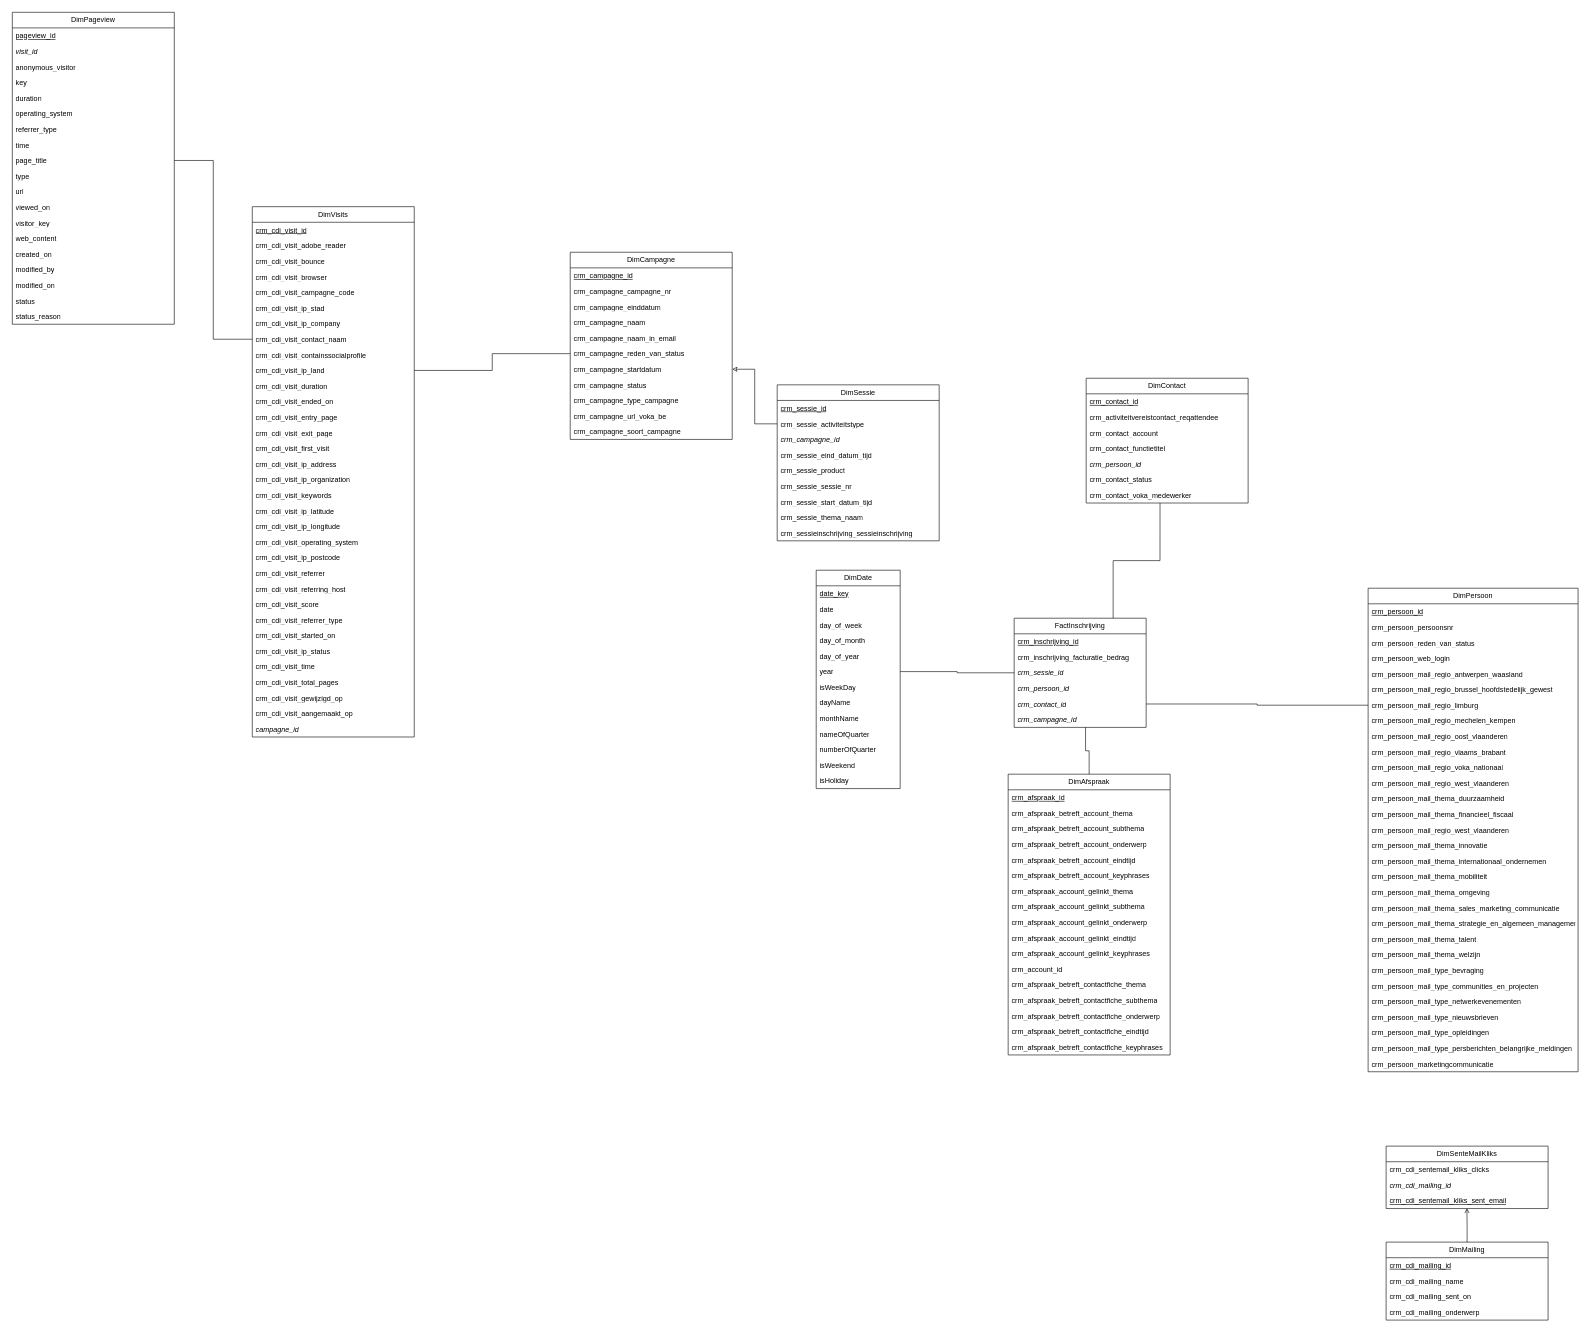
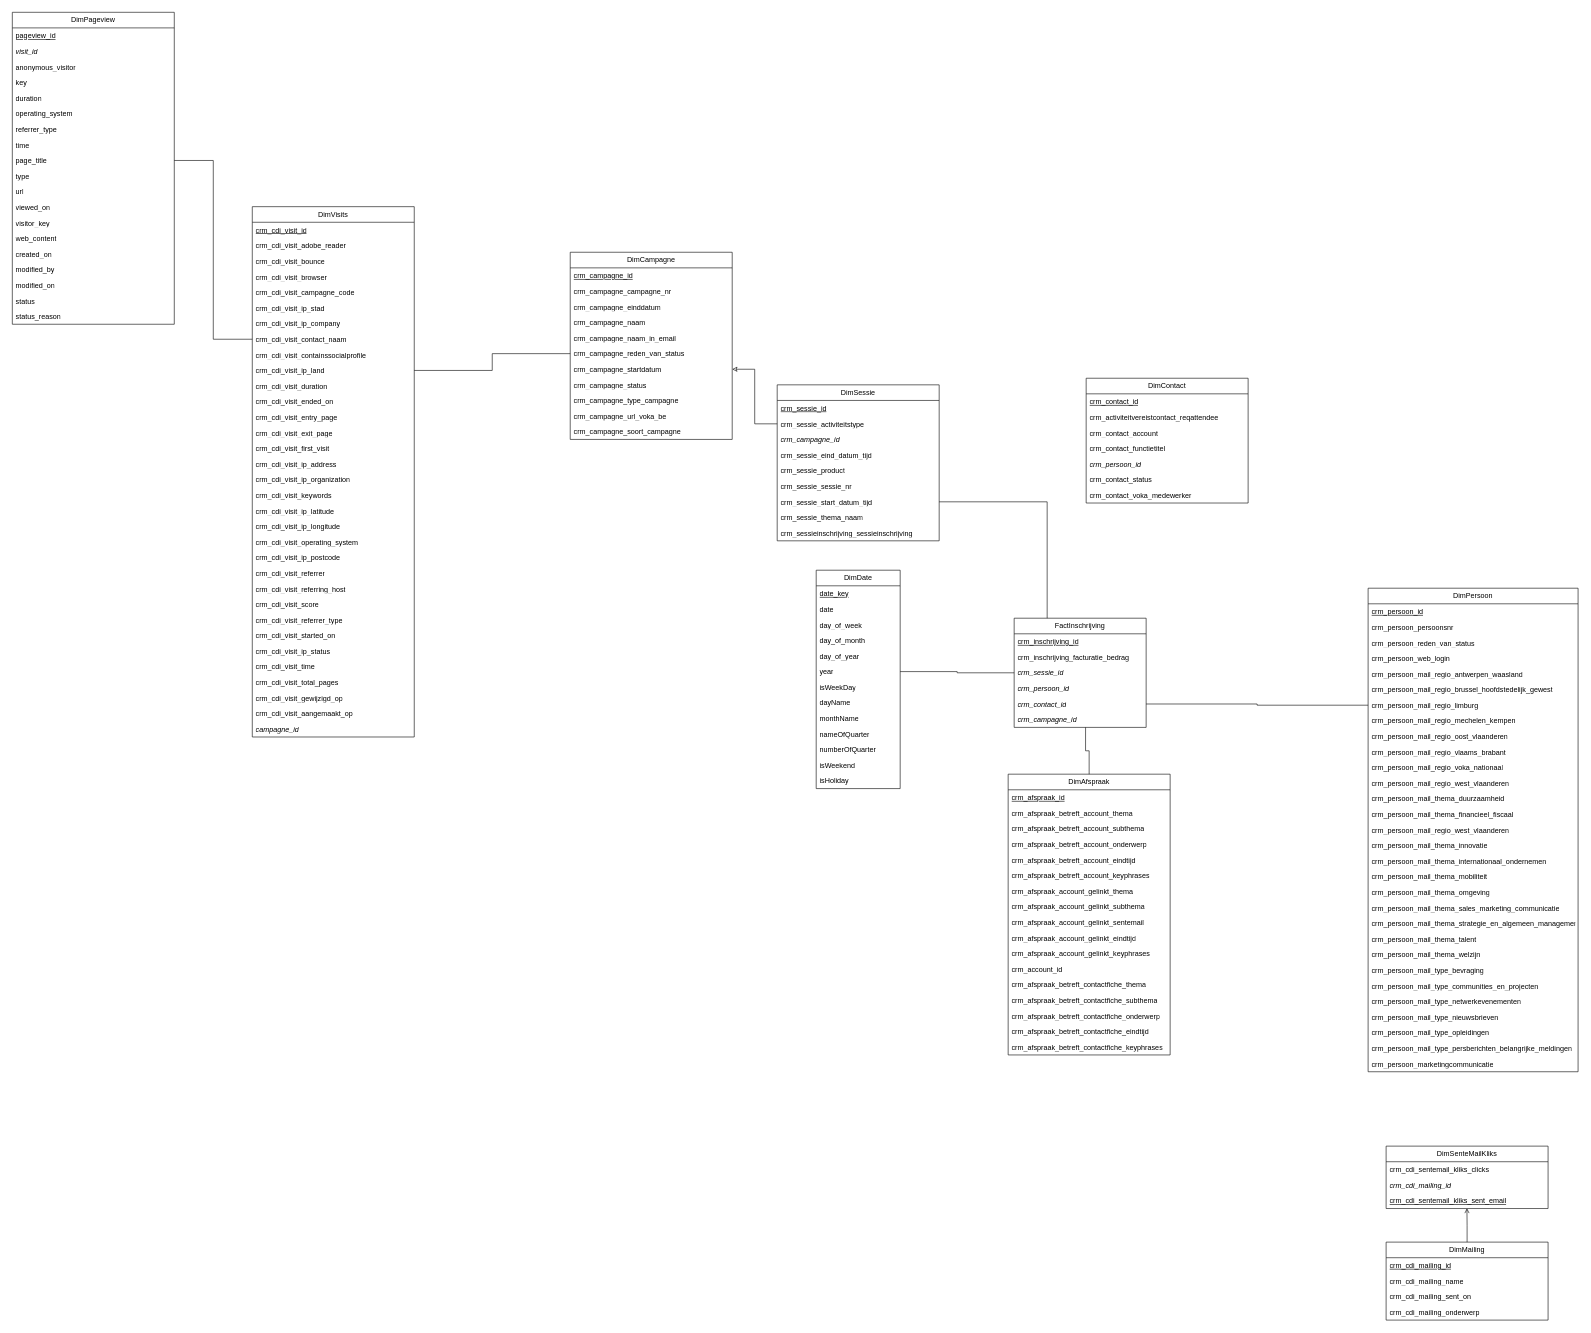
none -> (1047, 505)
(1113, 564) -> none
(1087, 923) -> (1085, 923)
